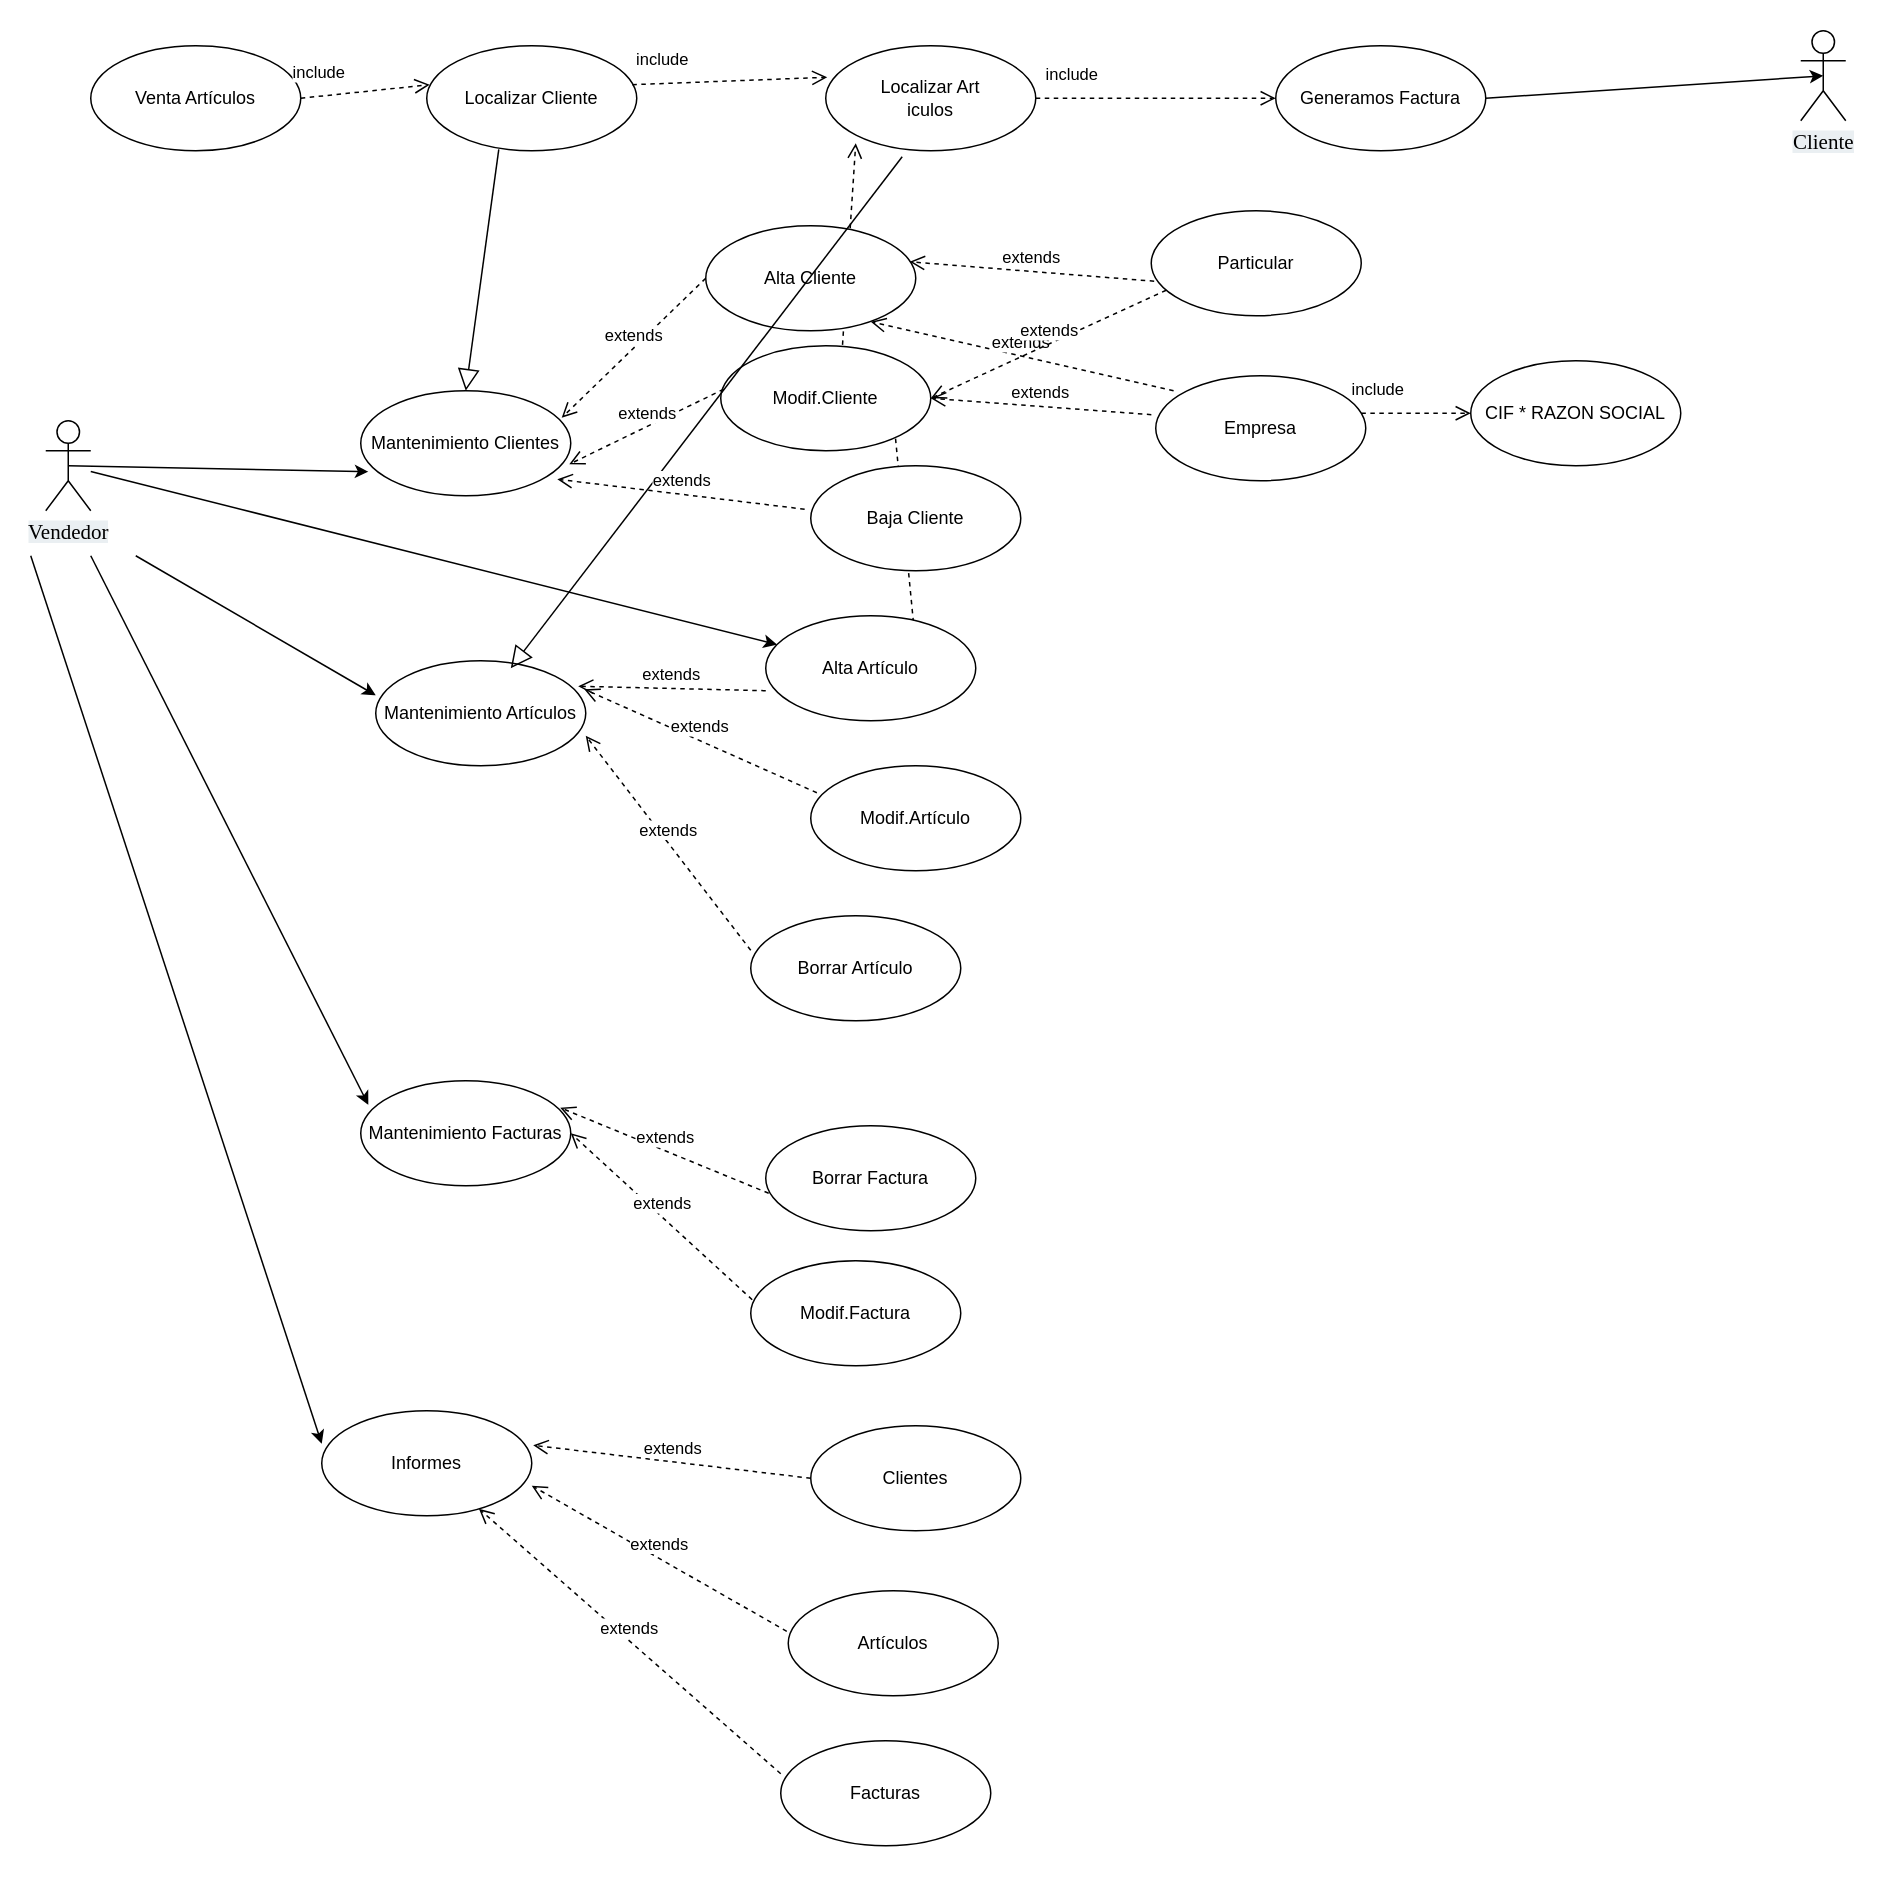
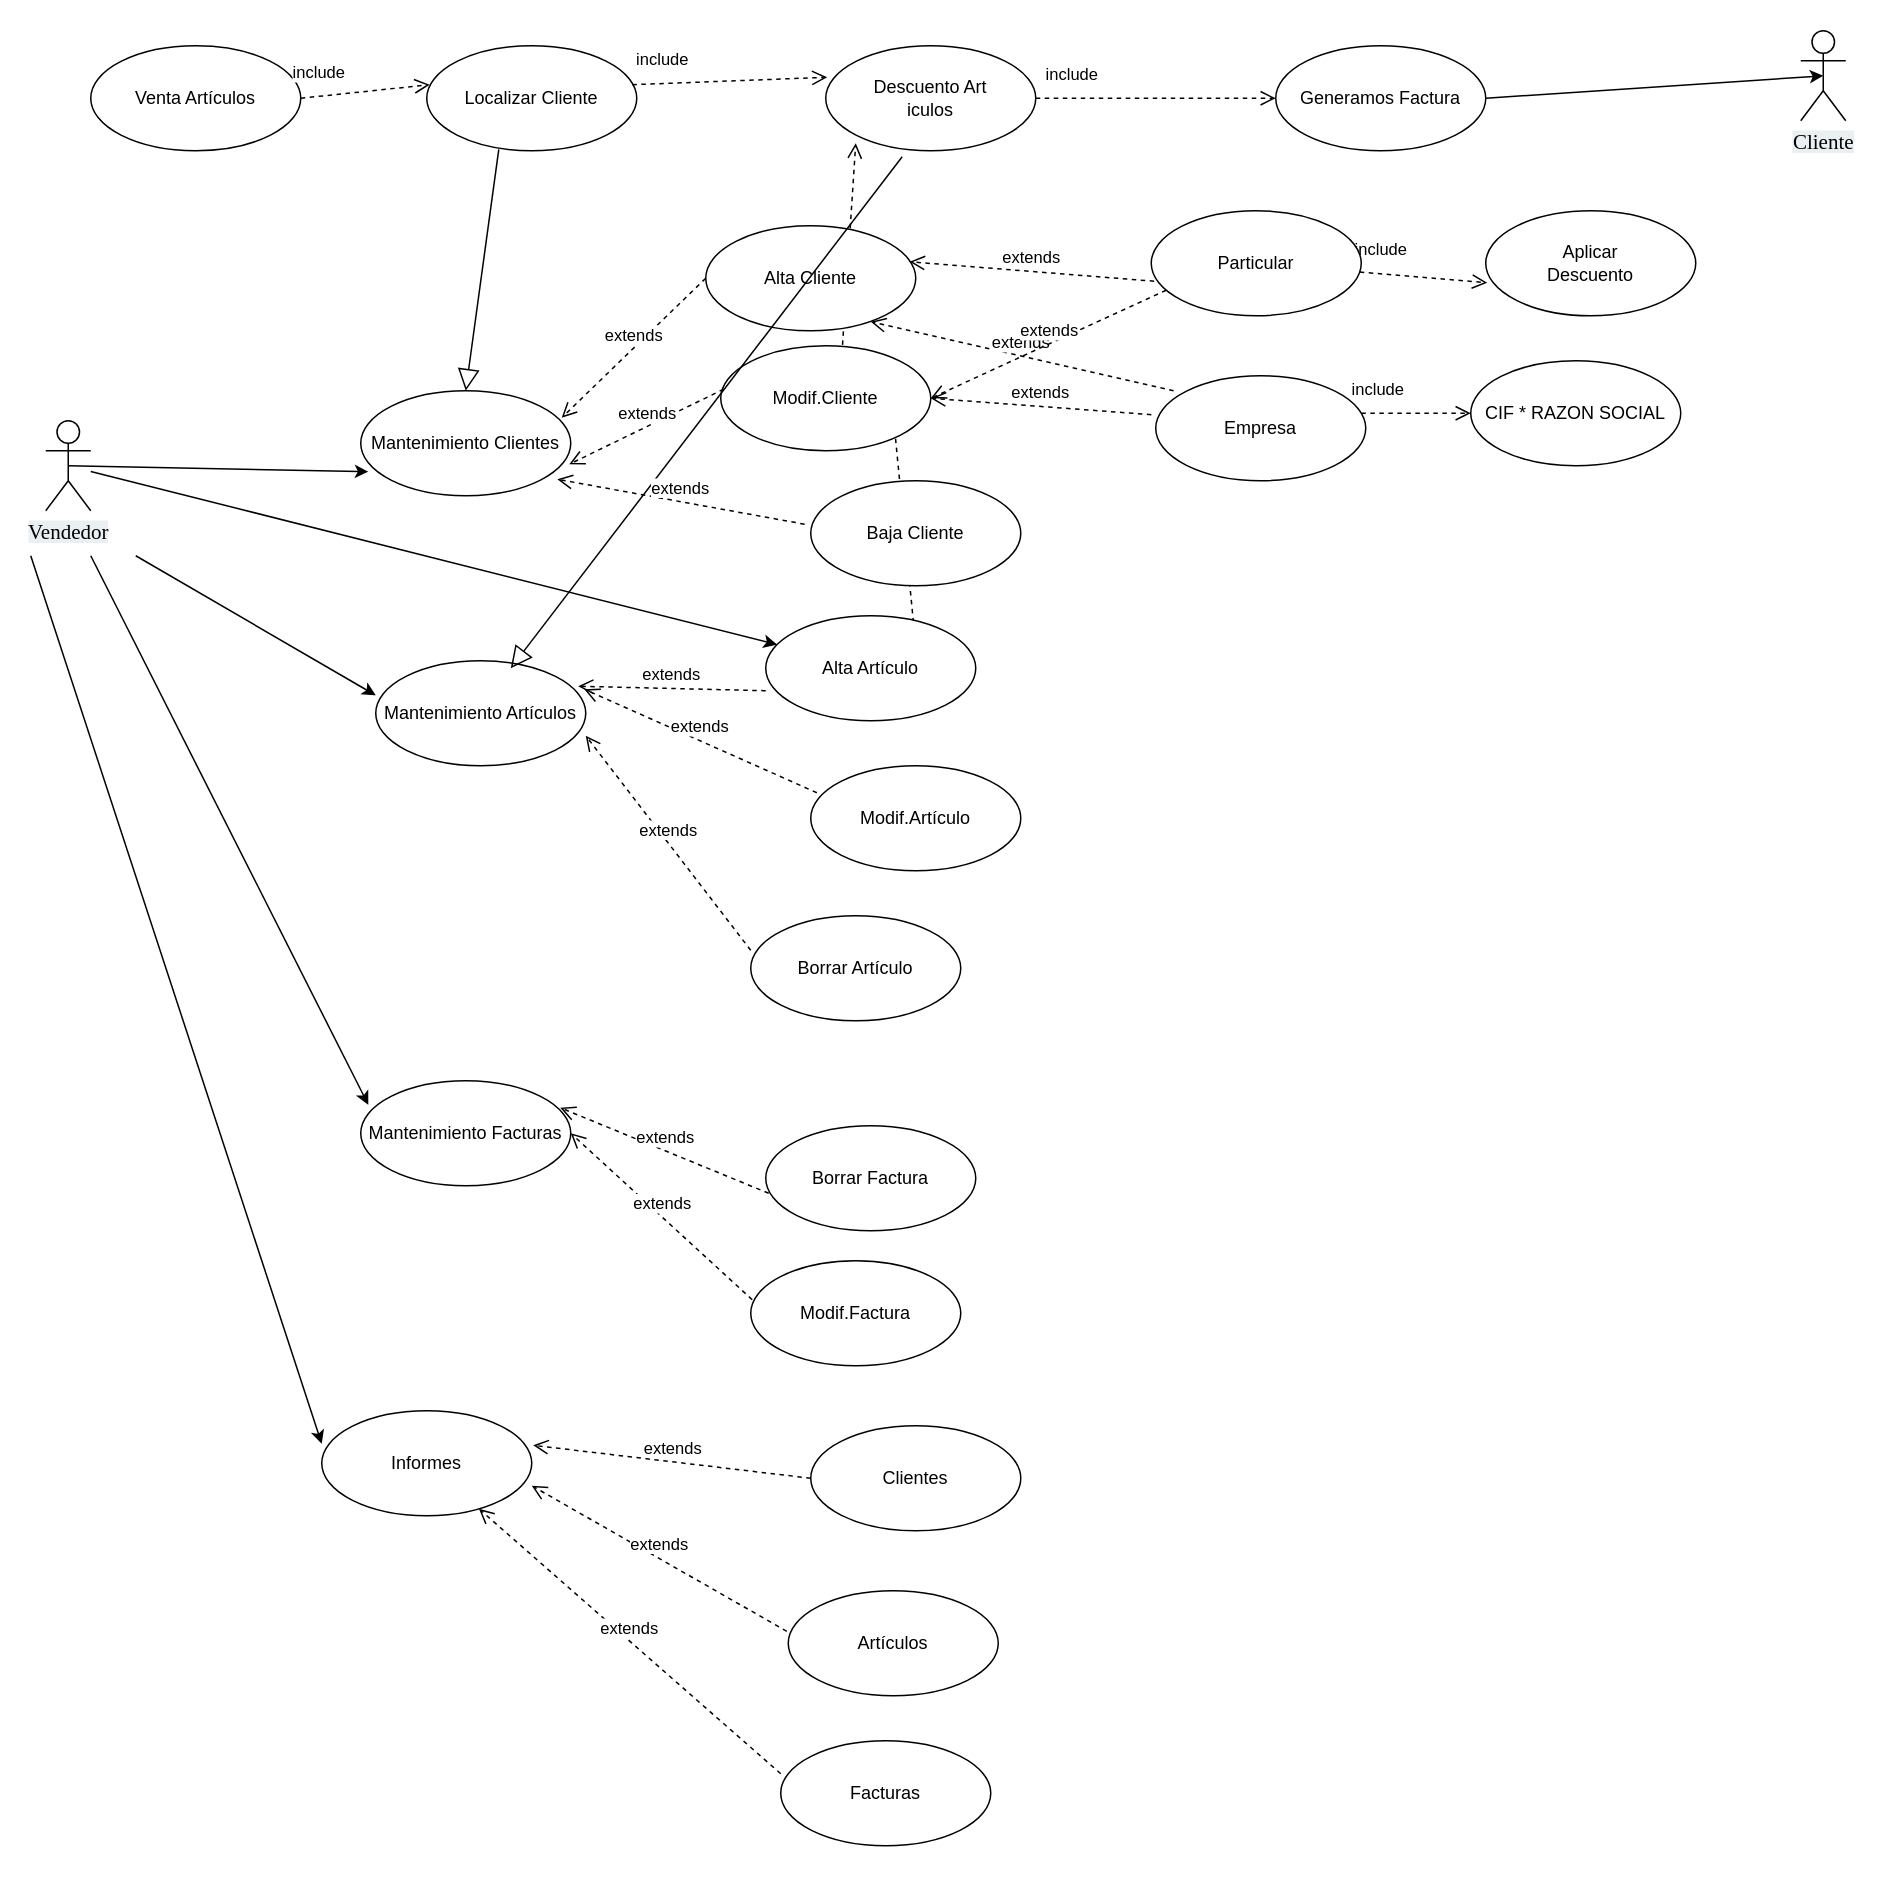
(931, 98) -> (931, 98)
none -> (1591, 263)
none -> (1422, 277)
(916, 518) -> (916, 533)
